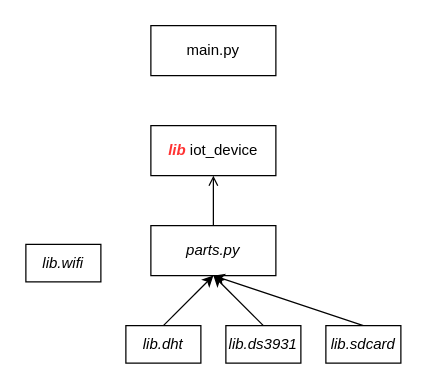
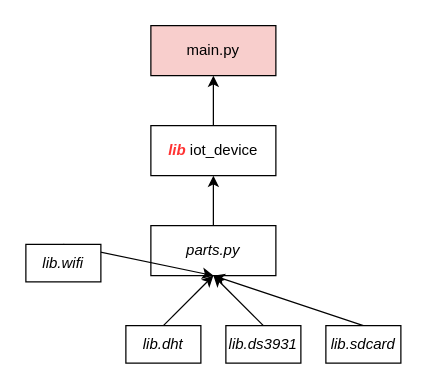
(213, 51) -> (213, 51)
none -> (213, 105)
(213, 182) -> (213, 185)
none -> (152, 263)
